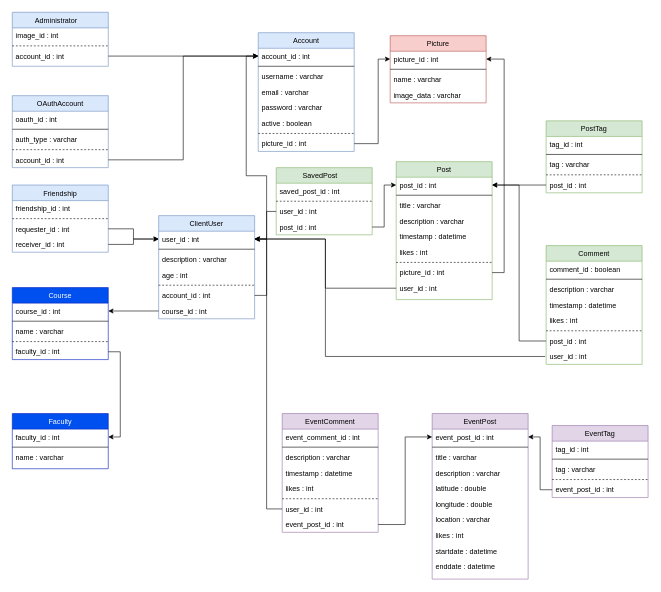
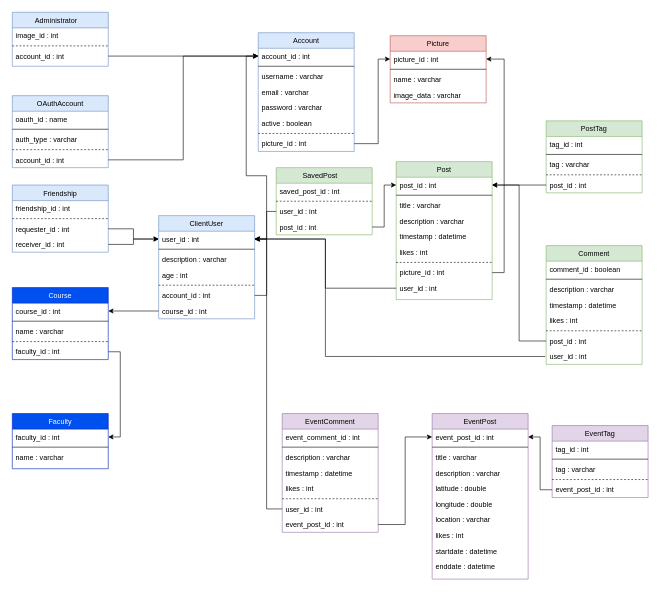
(39, 119) -> (42, 119)
